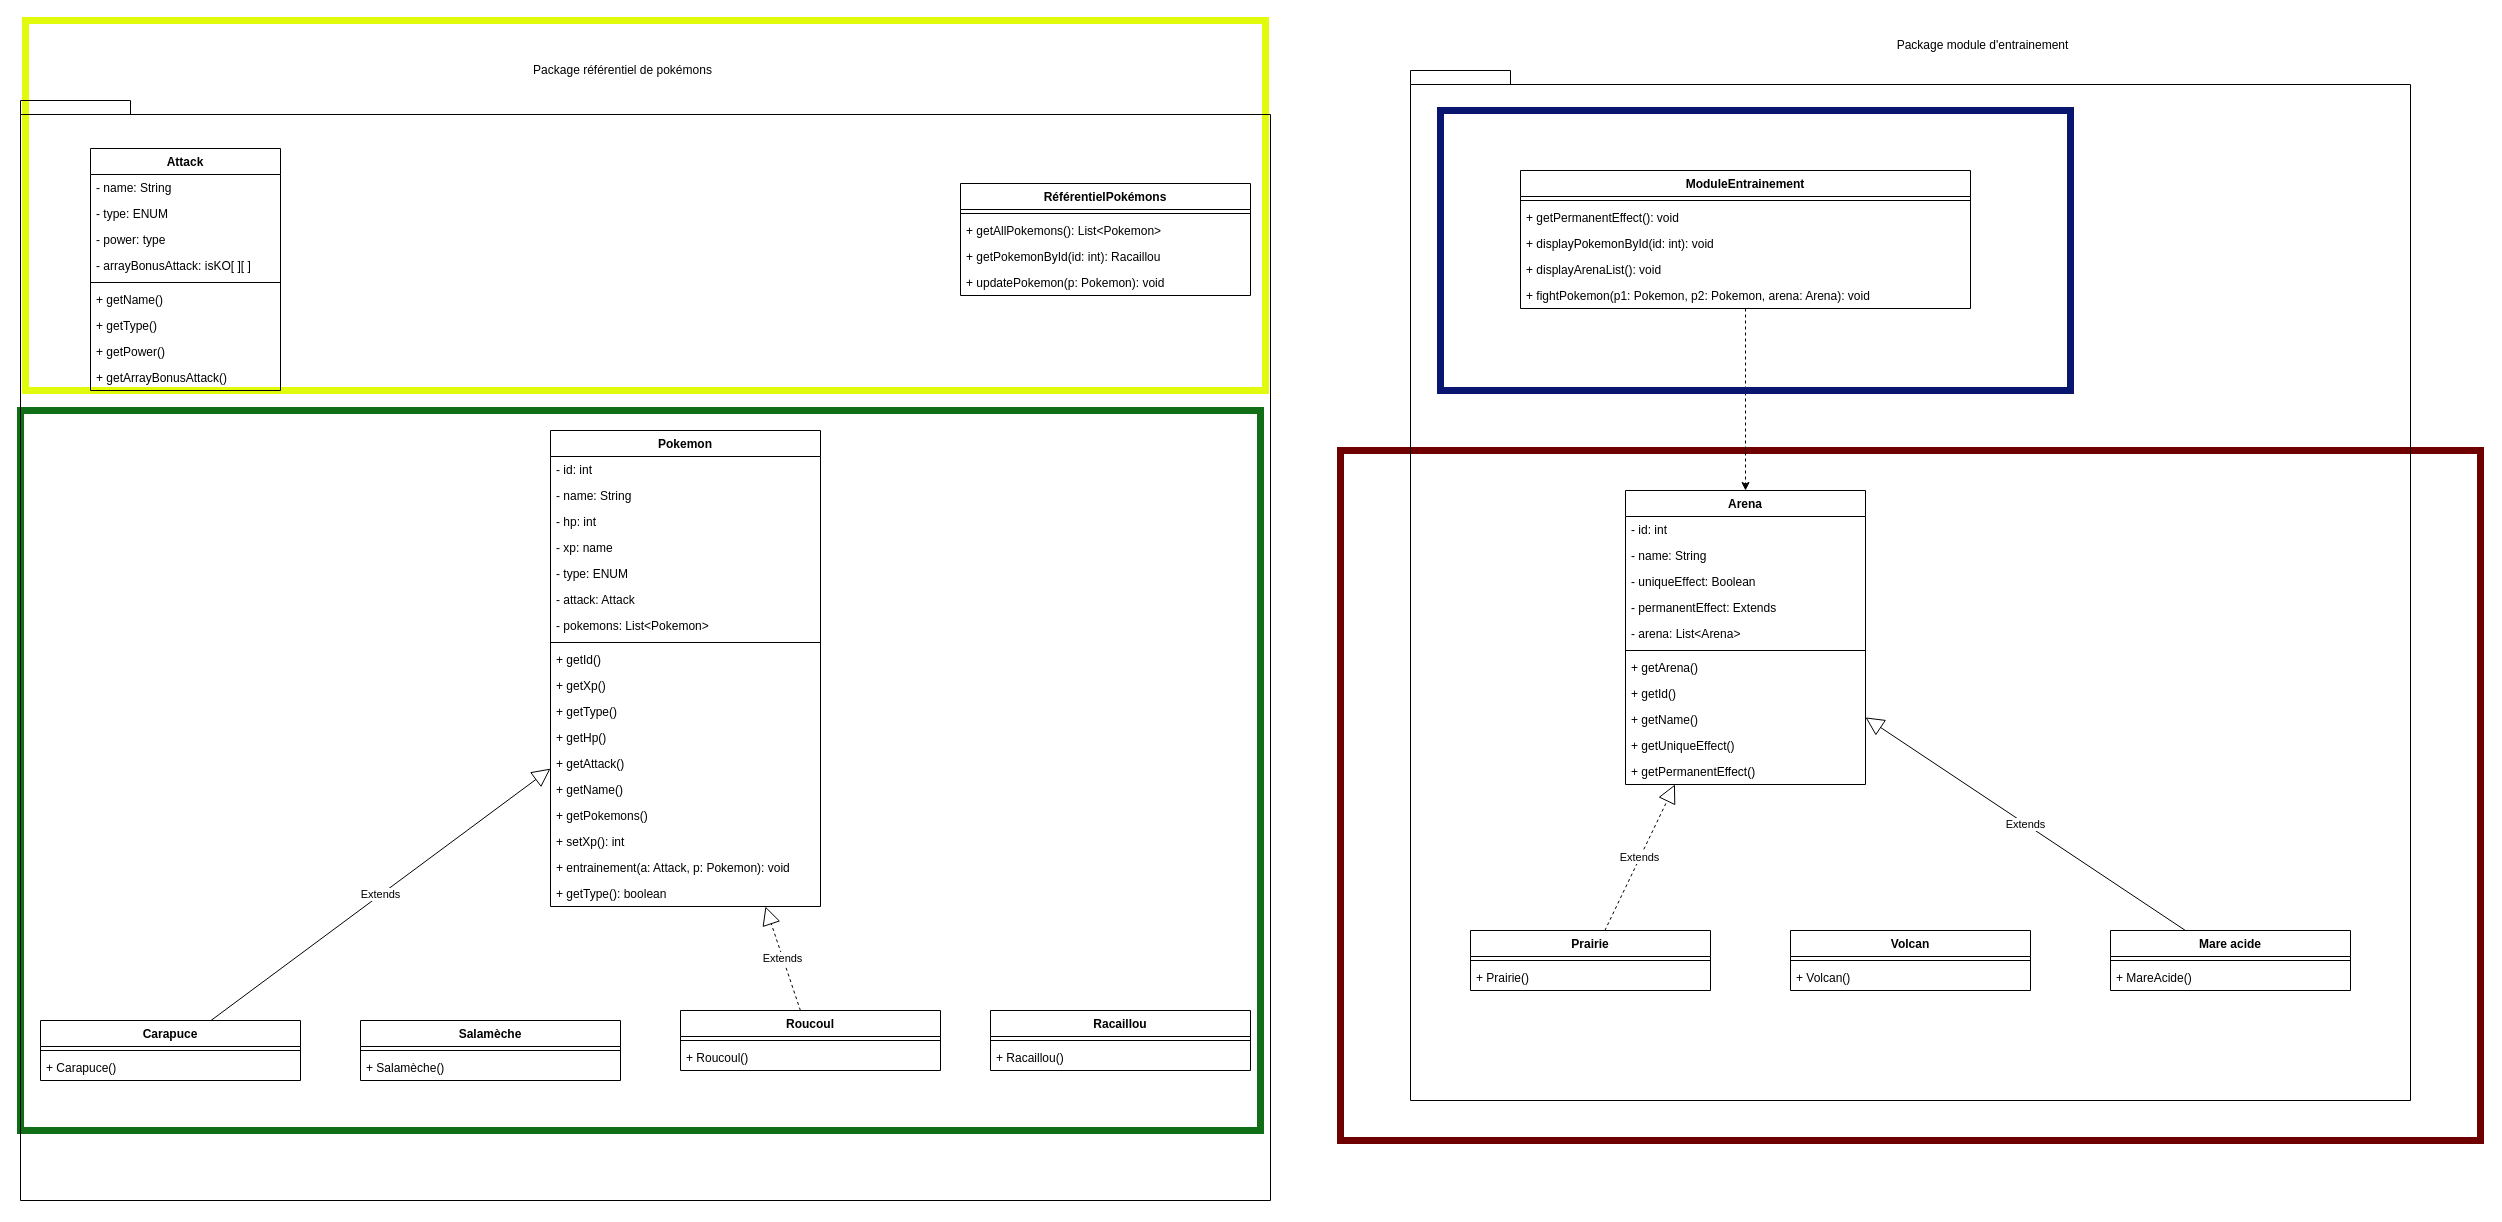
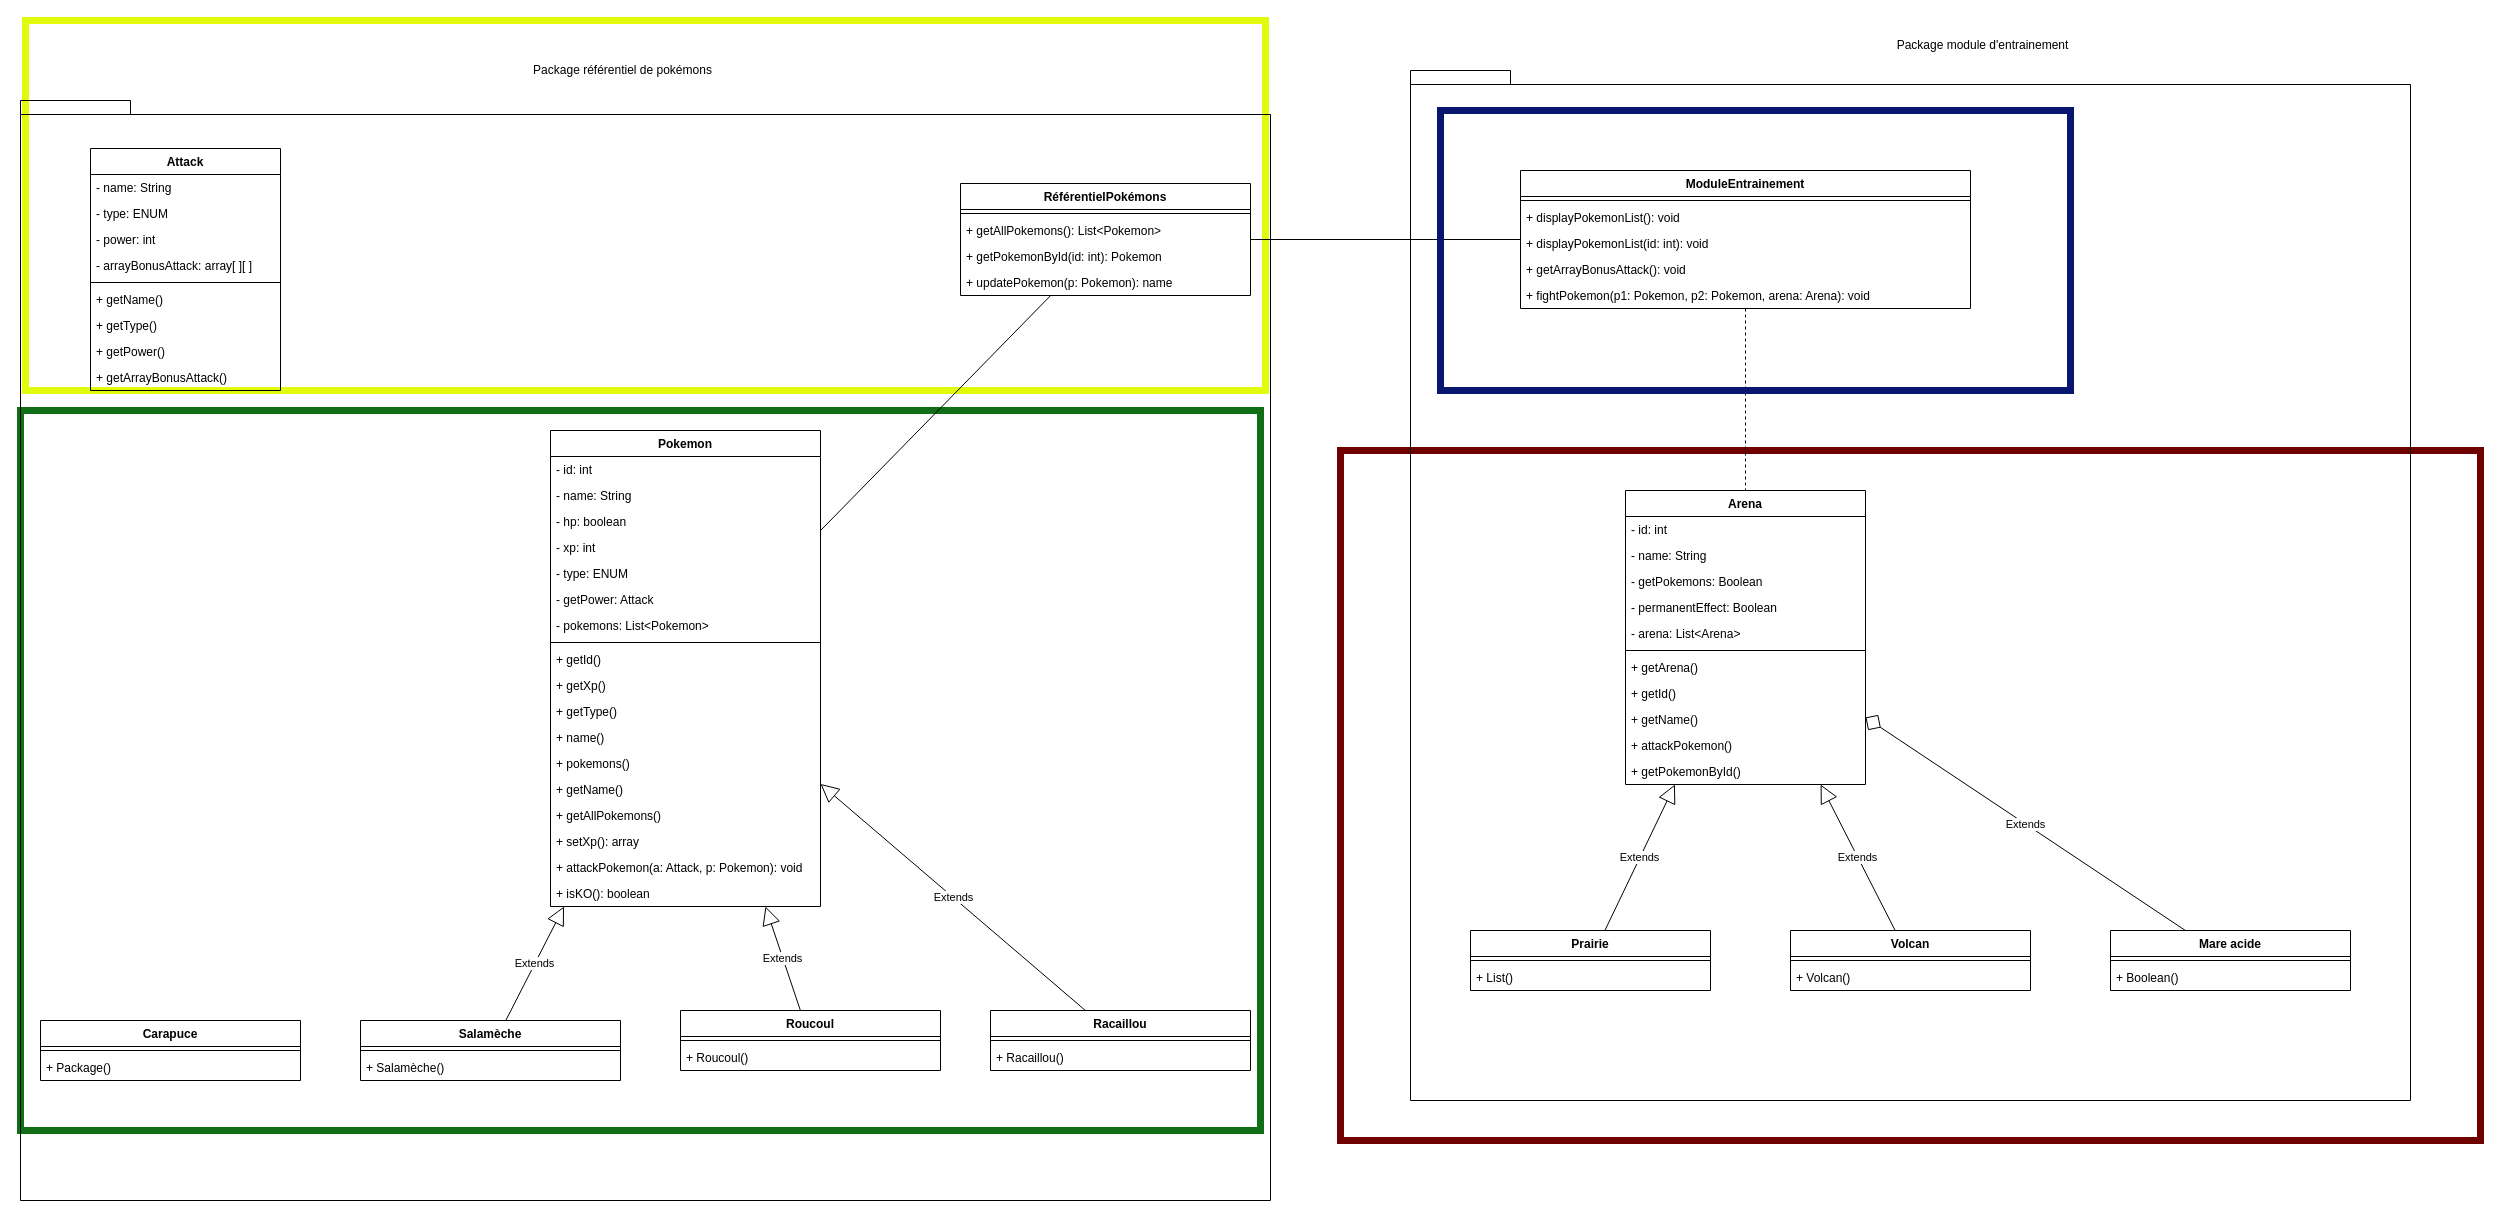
(1614, 218) -> (1609, 218)
(135, 240) -> (130, 240)
none -> (1385, 240)
(1628, 244) -> (1626, 244)
(1071, 257) -> (1069, 257)
(187, 266) -> (192, 266)
(1602, 270) -> (1617, 270)
(1068, 283) -> (1069, 283)
none -> (935, 413)
(1746, 482) -> (1746, 484)
(580, 522) -> (593, 522)
(585, 548) -> (580, 548)
(1700, 582) -> (1699, 582)
(605, 600) -> (612, 600)
(1714, 608) -> (1712, 608)
(1881, 728) -> (1881, 728)
(585, 738) -> (581, 738)
(1692, 746) -> (1687, 746)
(598, 764) -> (595, 764)
(1703, 772) -> (1690, 772)
(605, 816) -> (612, 816)
(597, 842) -> (605, 842)
none -> (1862, 866)
(683, 868) -> (688, 868)
(617, 894) -> (605, 894)
(1621, 897) -> (1621, 897)
(373, 900) -> none
none -> (960, 903)
none -> (531, 972)
(1508, 978) -> (1500, 978)
(2157, 978) -> (2150, 978)
(792, 986) -> (792, 986)
(85, 1068) -> (81, 1068)
